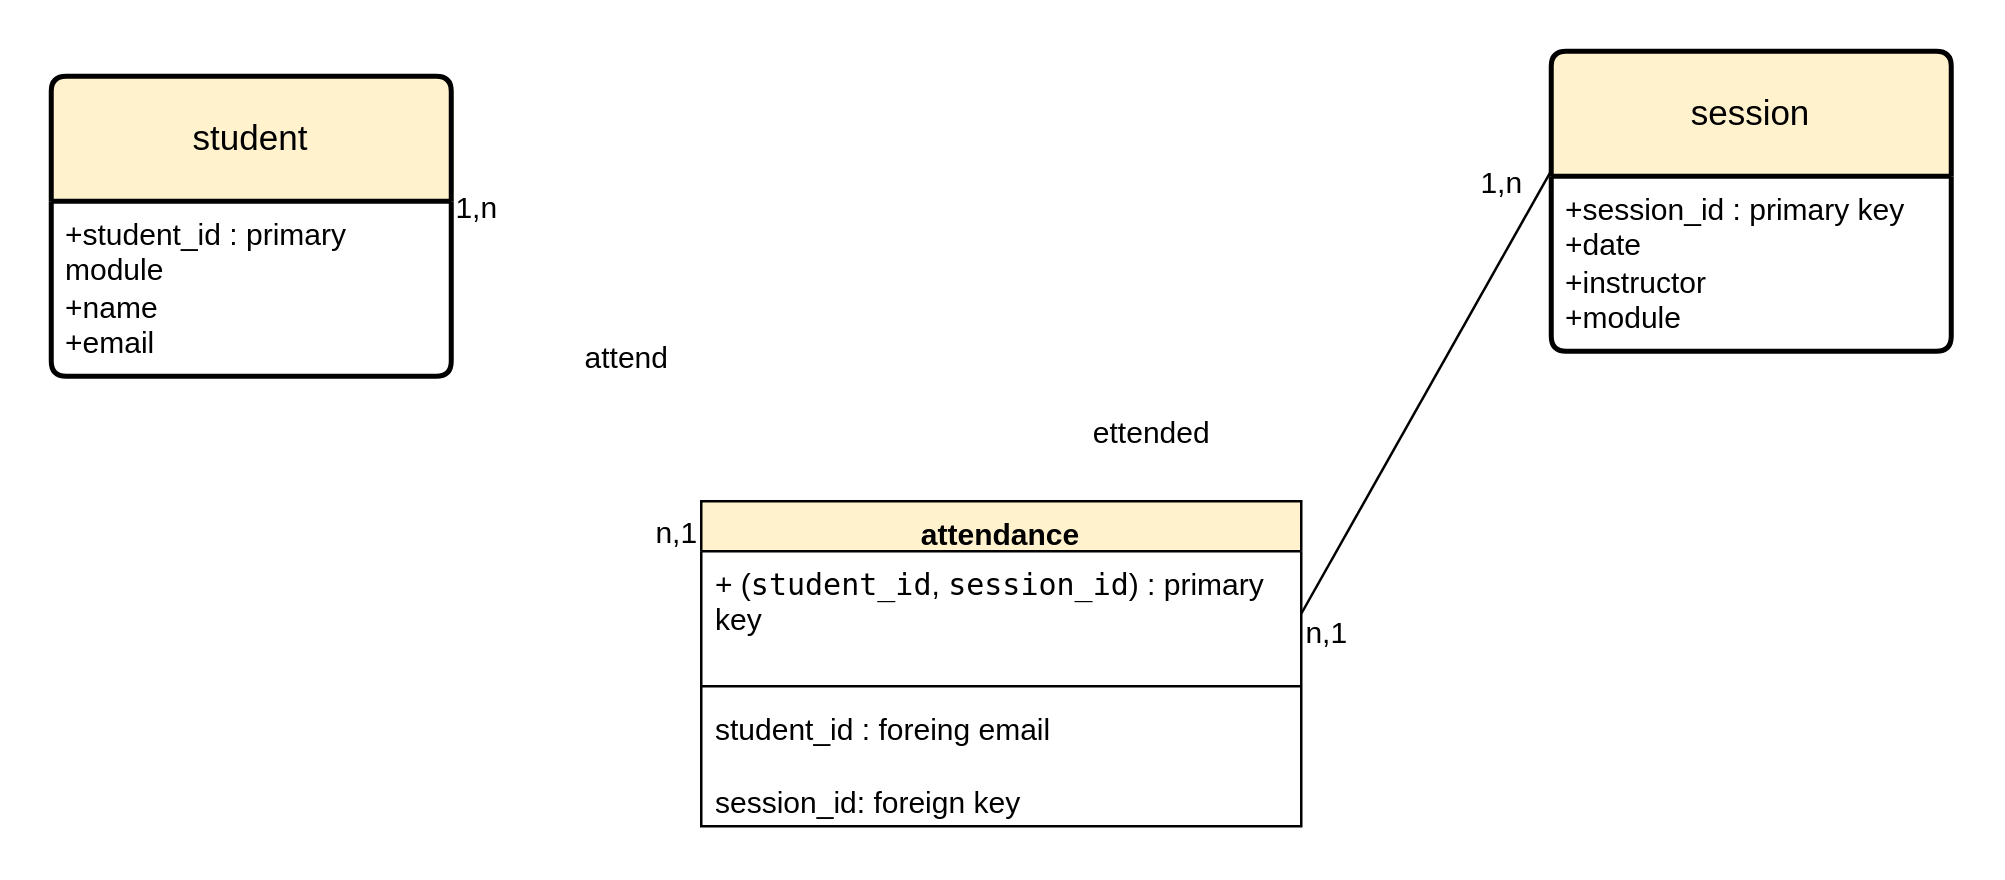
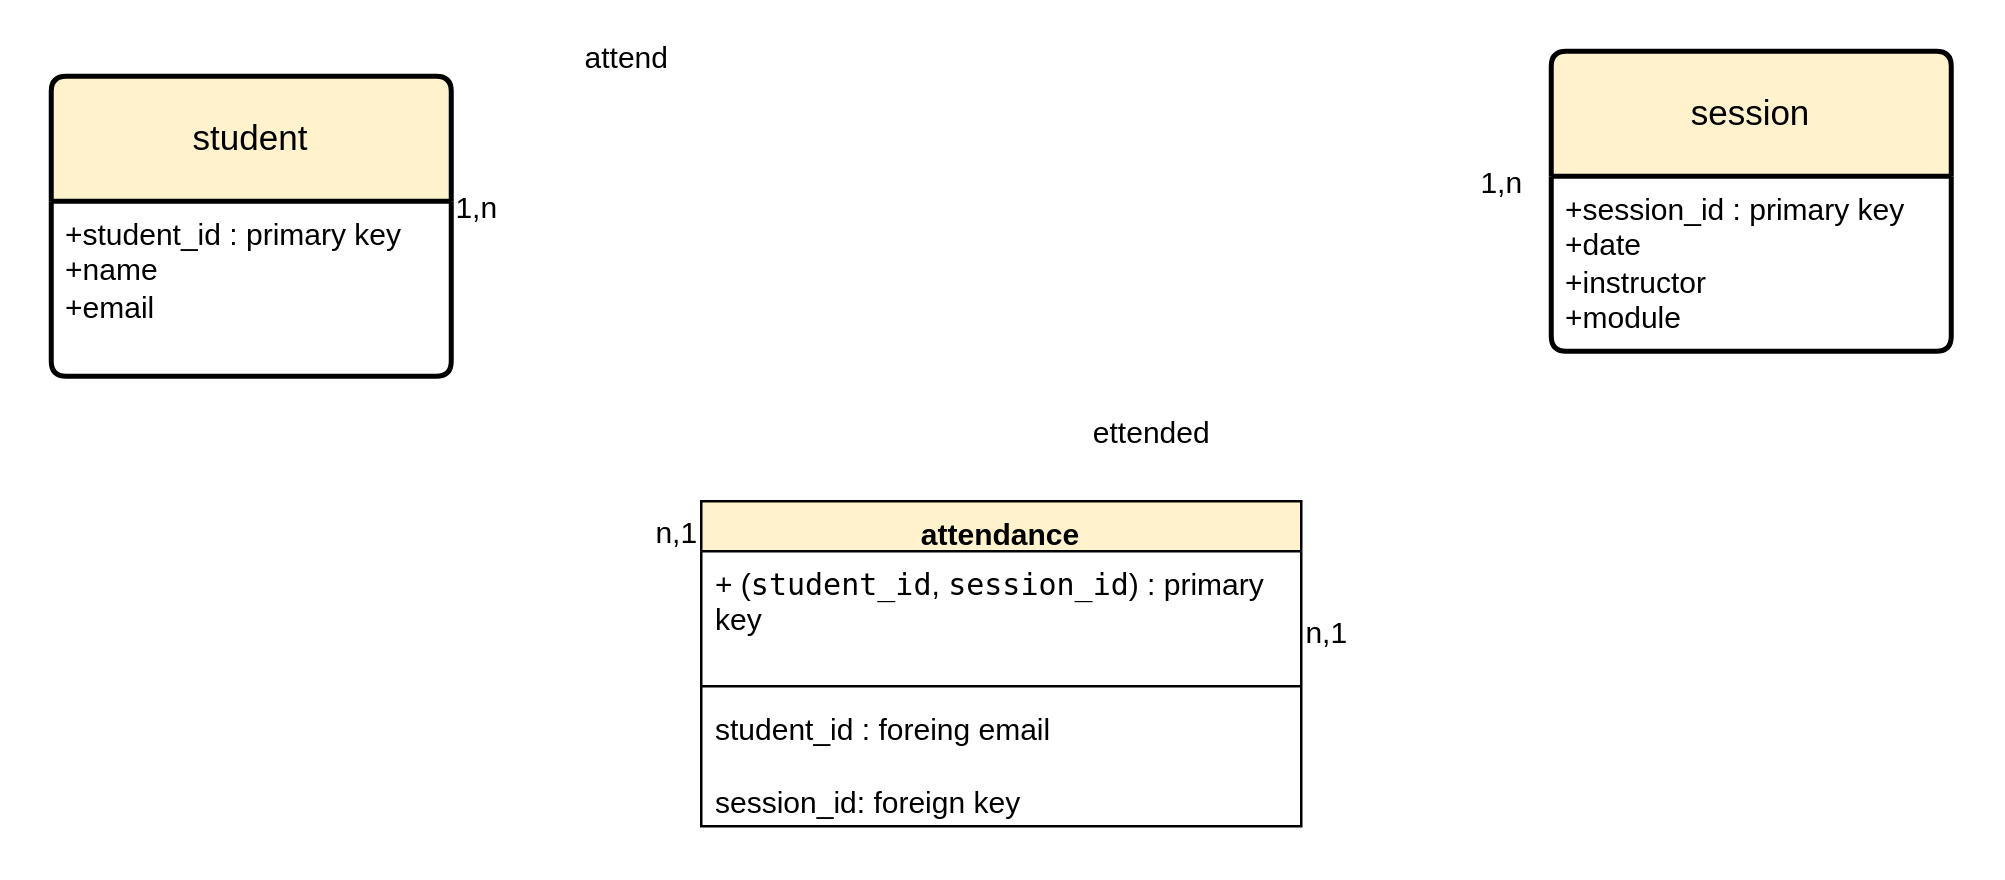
(254, 291) -> (253, 273)
(626, 359) -> (626, 59)
(1427, 390) -> none
